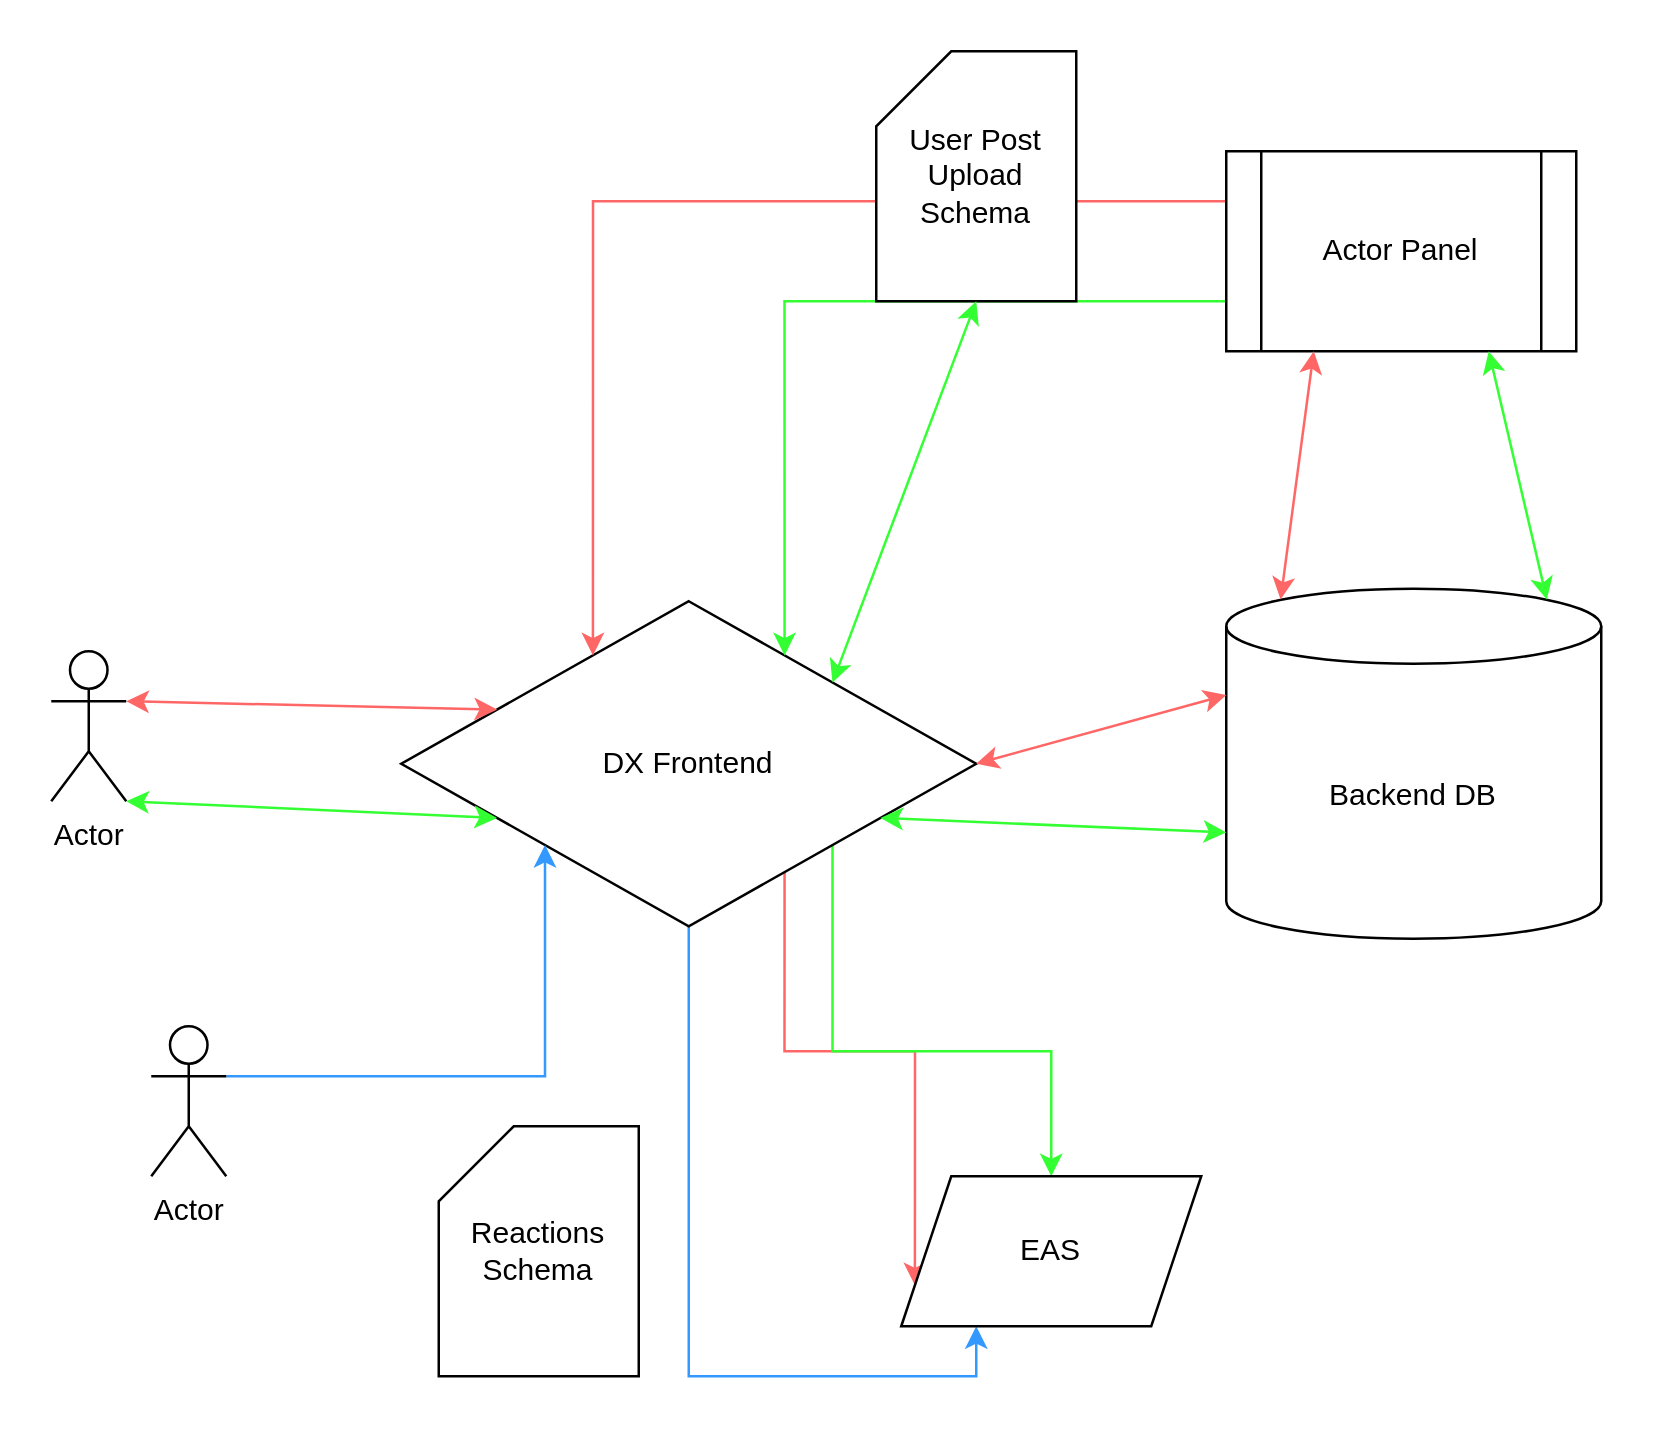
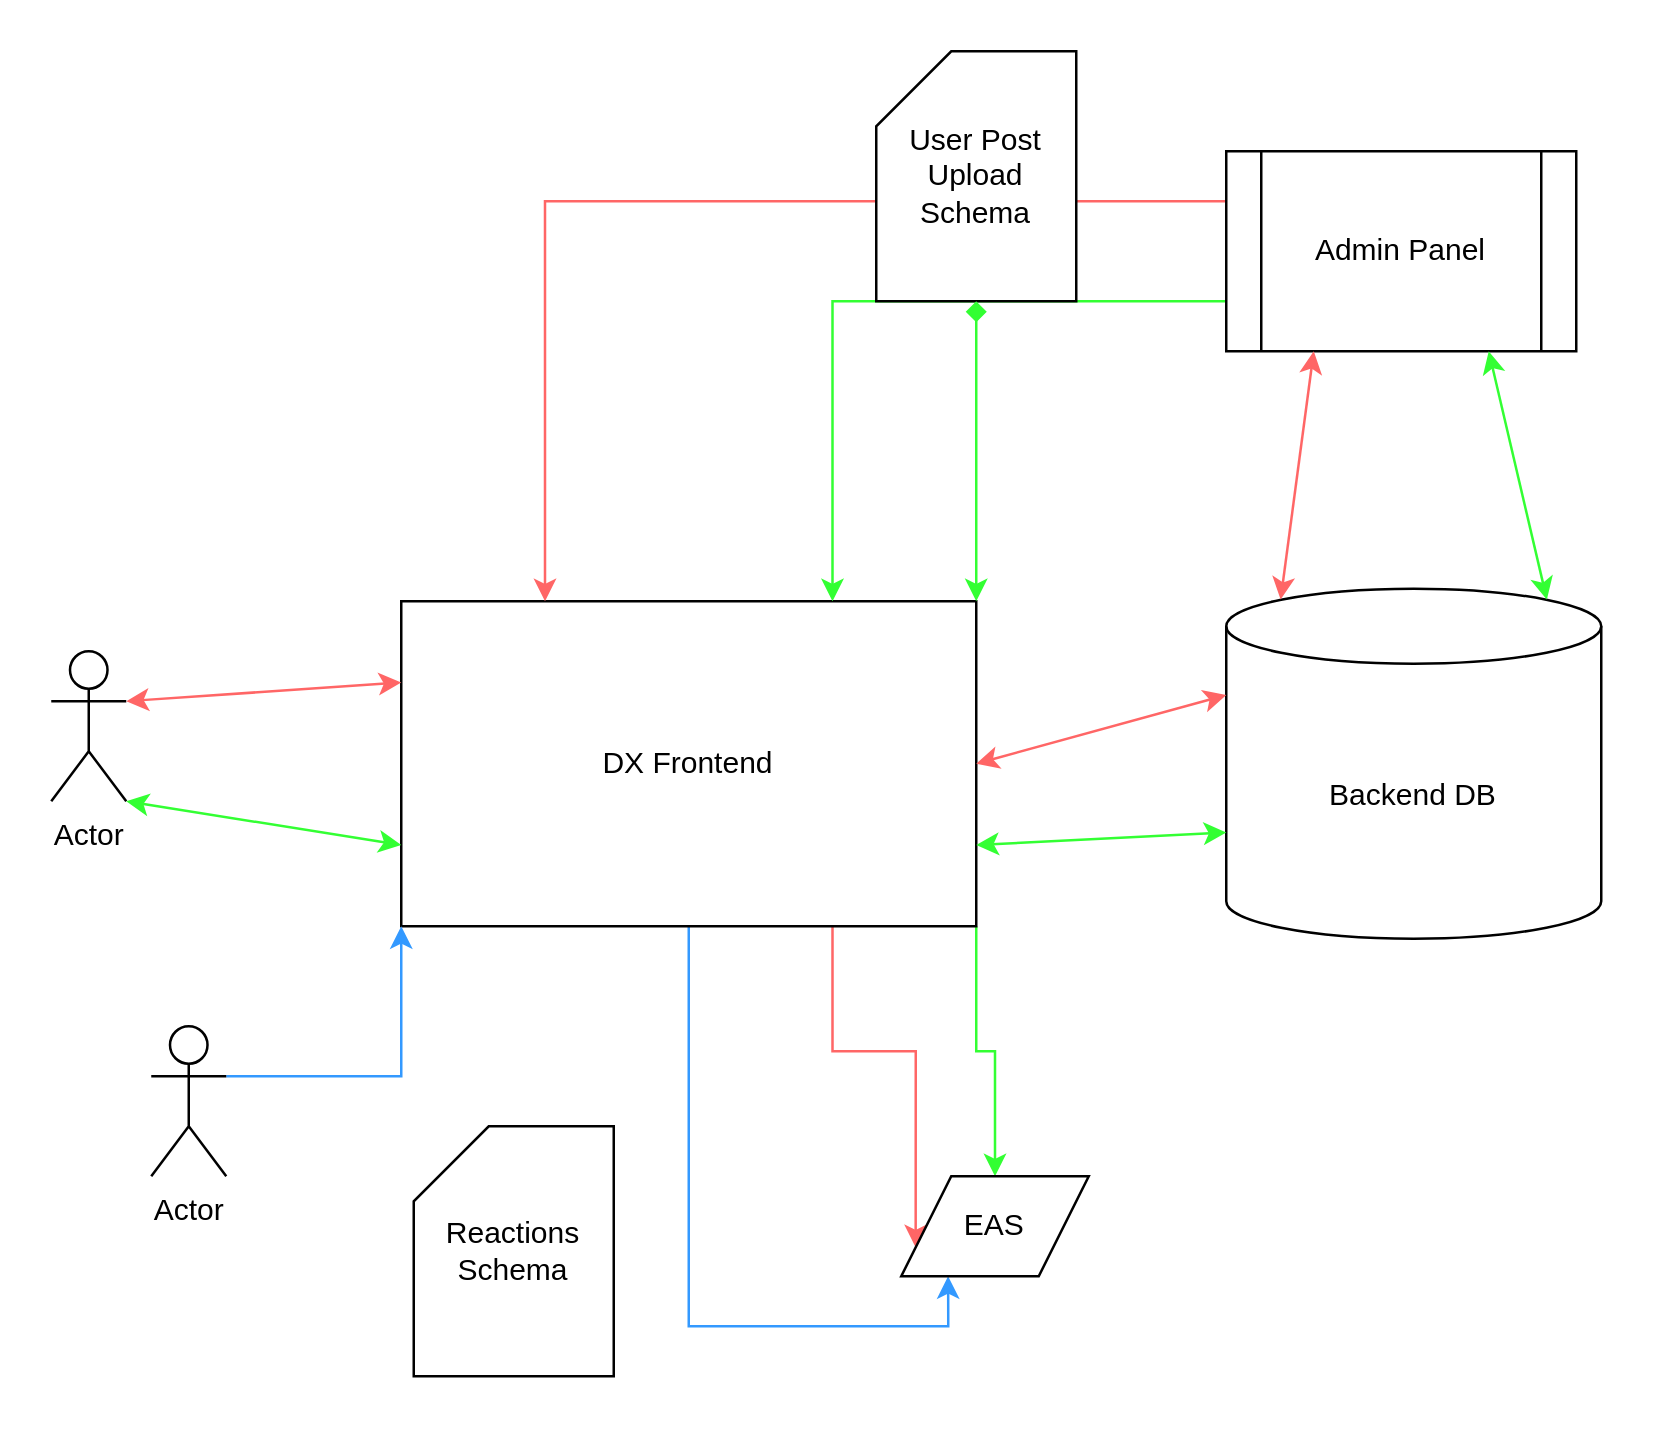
(1401, 251) -> (1401, 251)
(904, 492) -> (976, 453)
(689, 764) -> (689, 764)
(539, 1251) -> (514, 1251)
(1051, 1251) -> (995, 1226)
